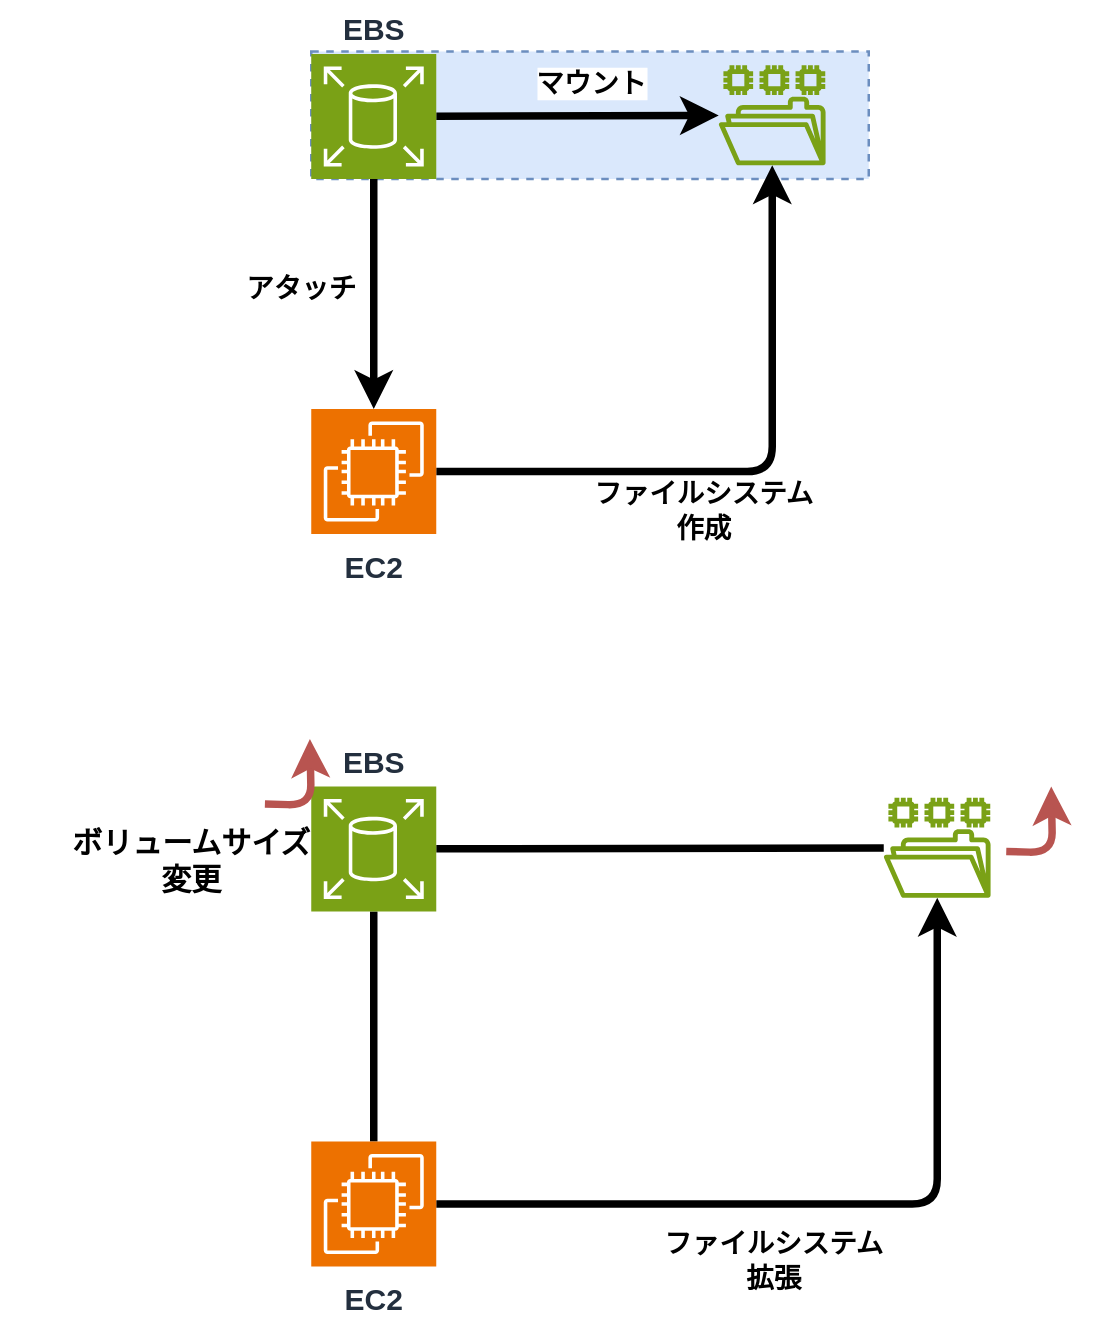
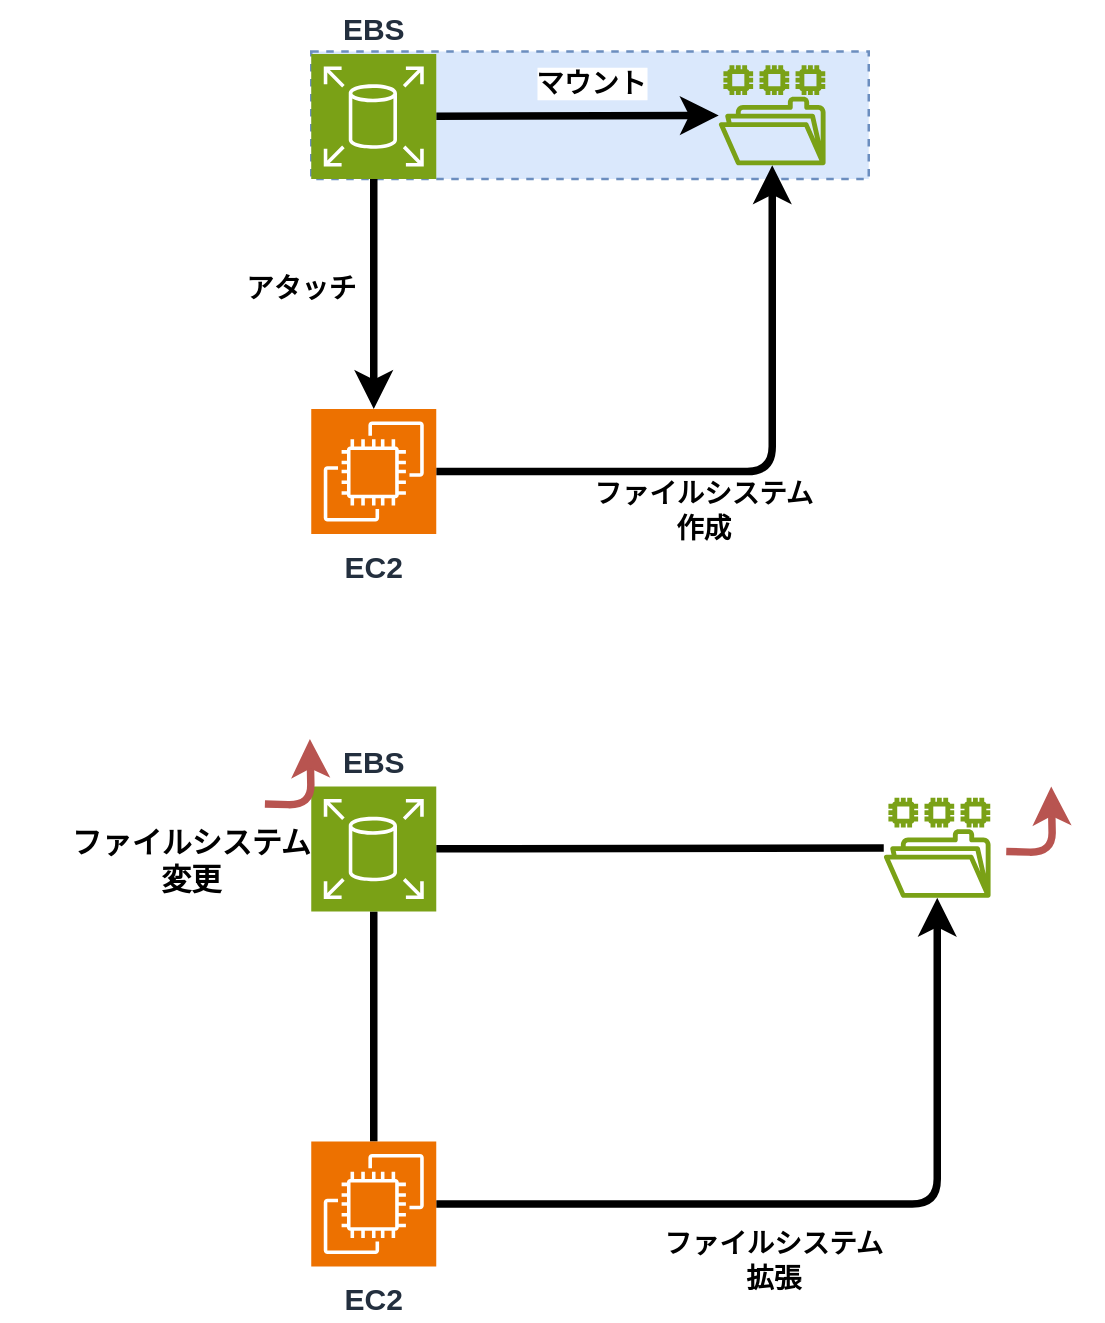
(193, 861) -> (193, 861)
